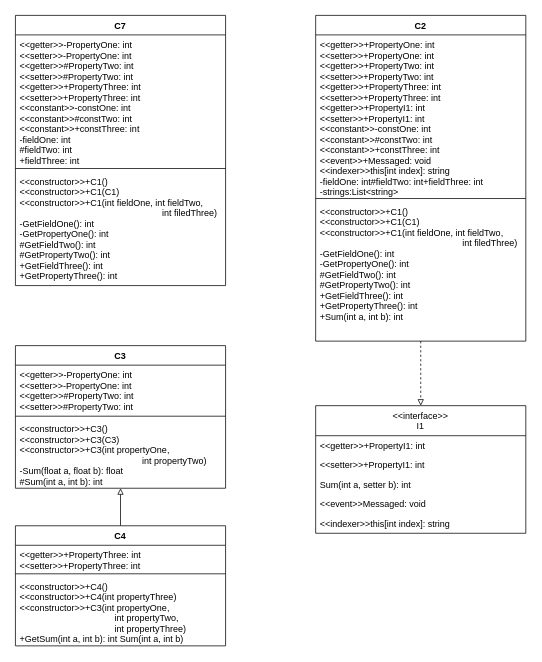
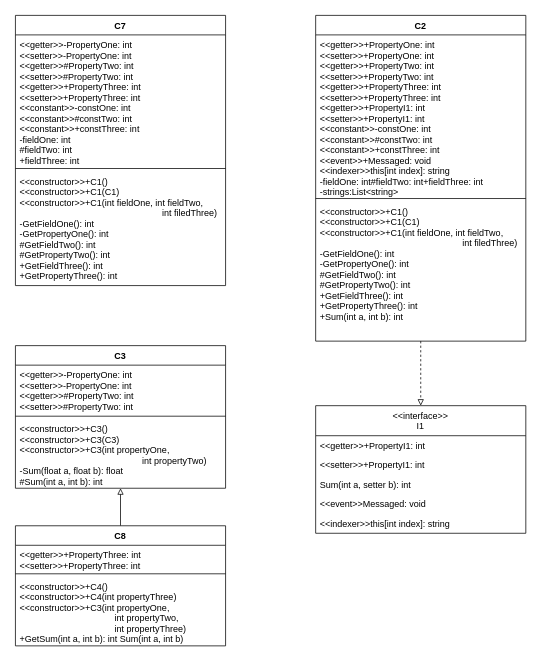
(120, 536) -> (120, 536)
